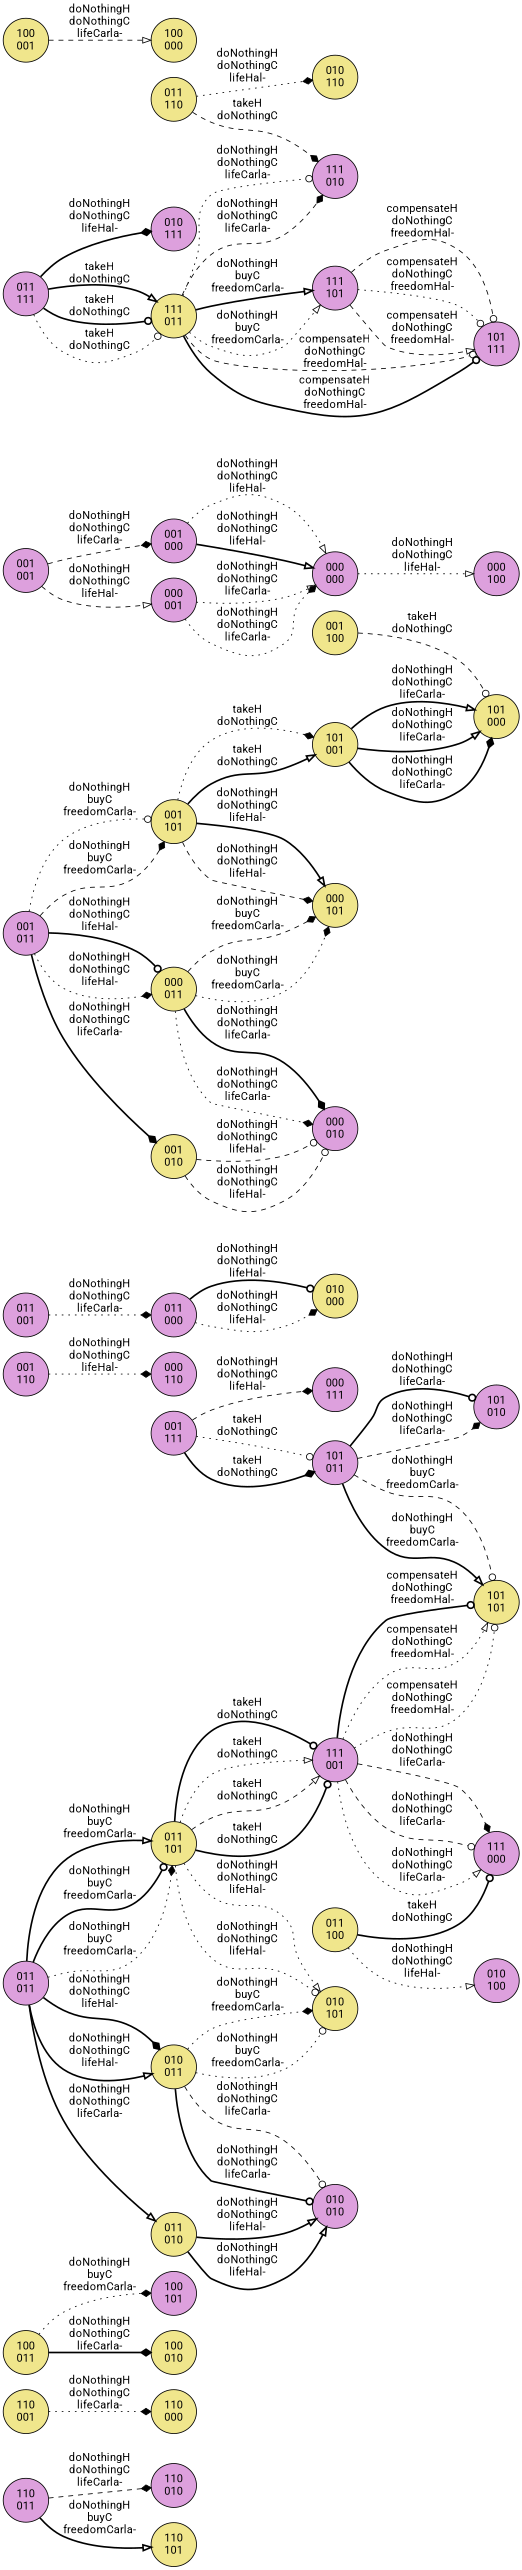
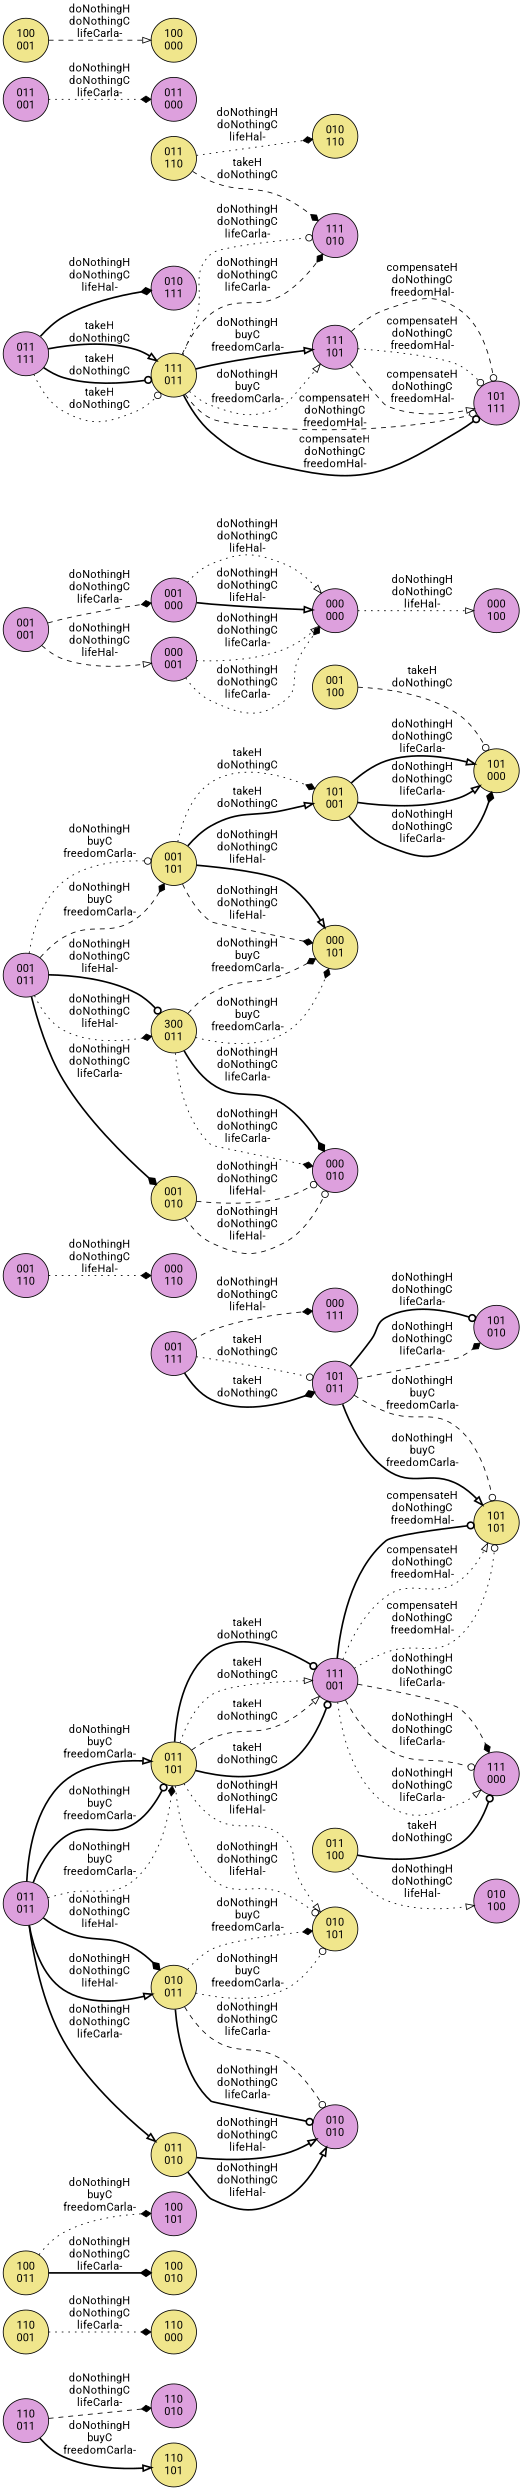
(174, 989) -> (174, 1031)
(335, 1296) -> none
